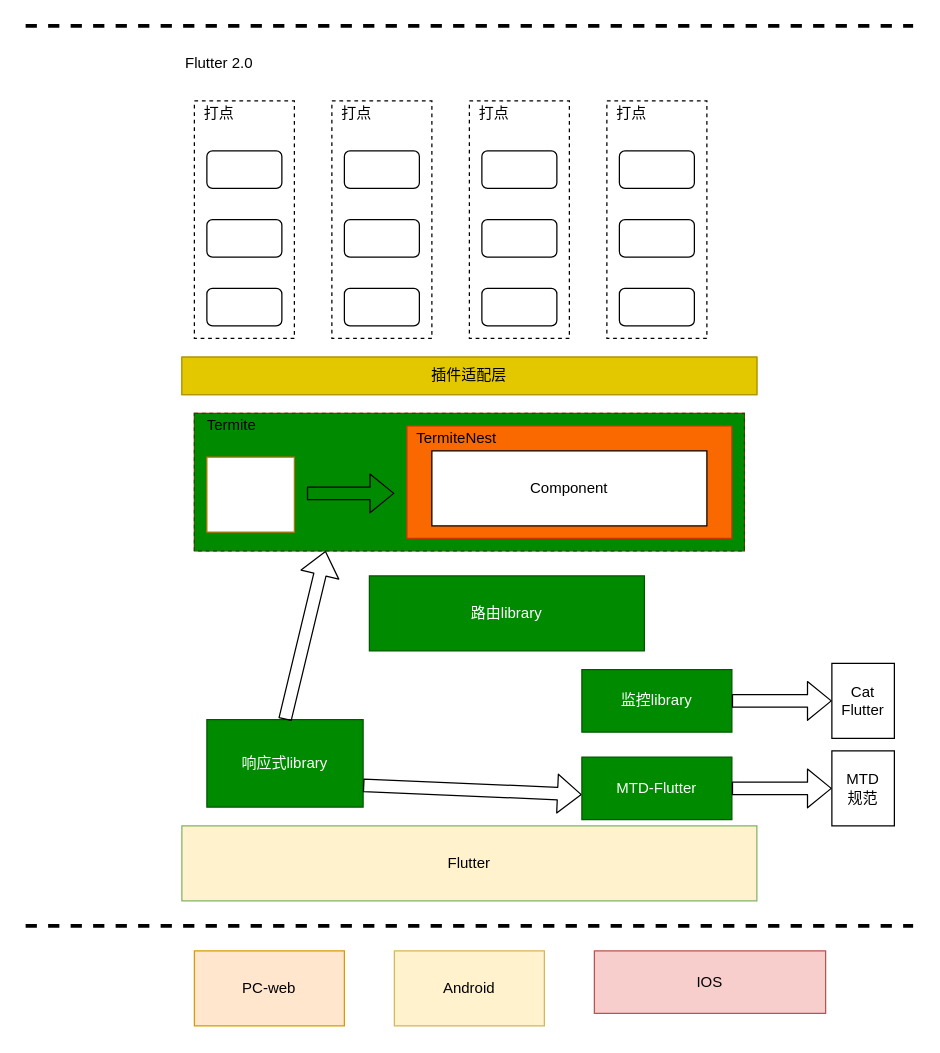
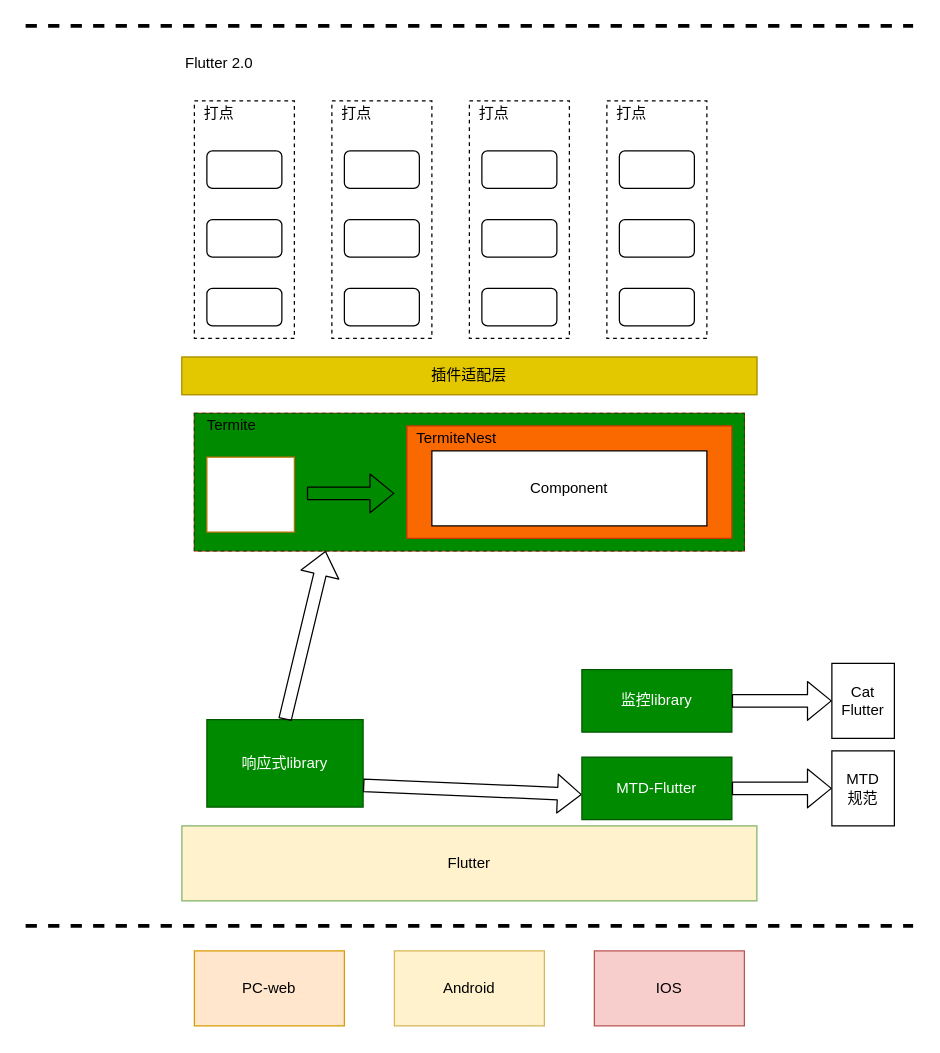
(507, 613) -> none
(710, 982) -> (669, 988)
